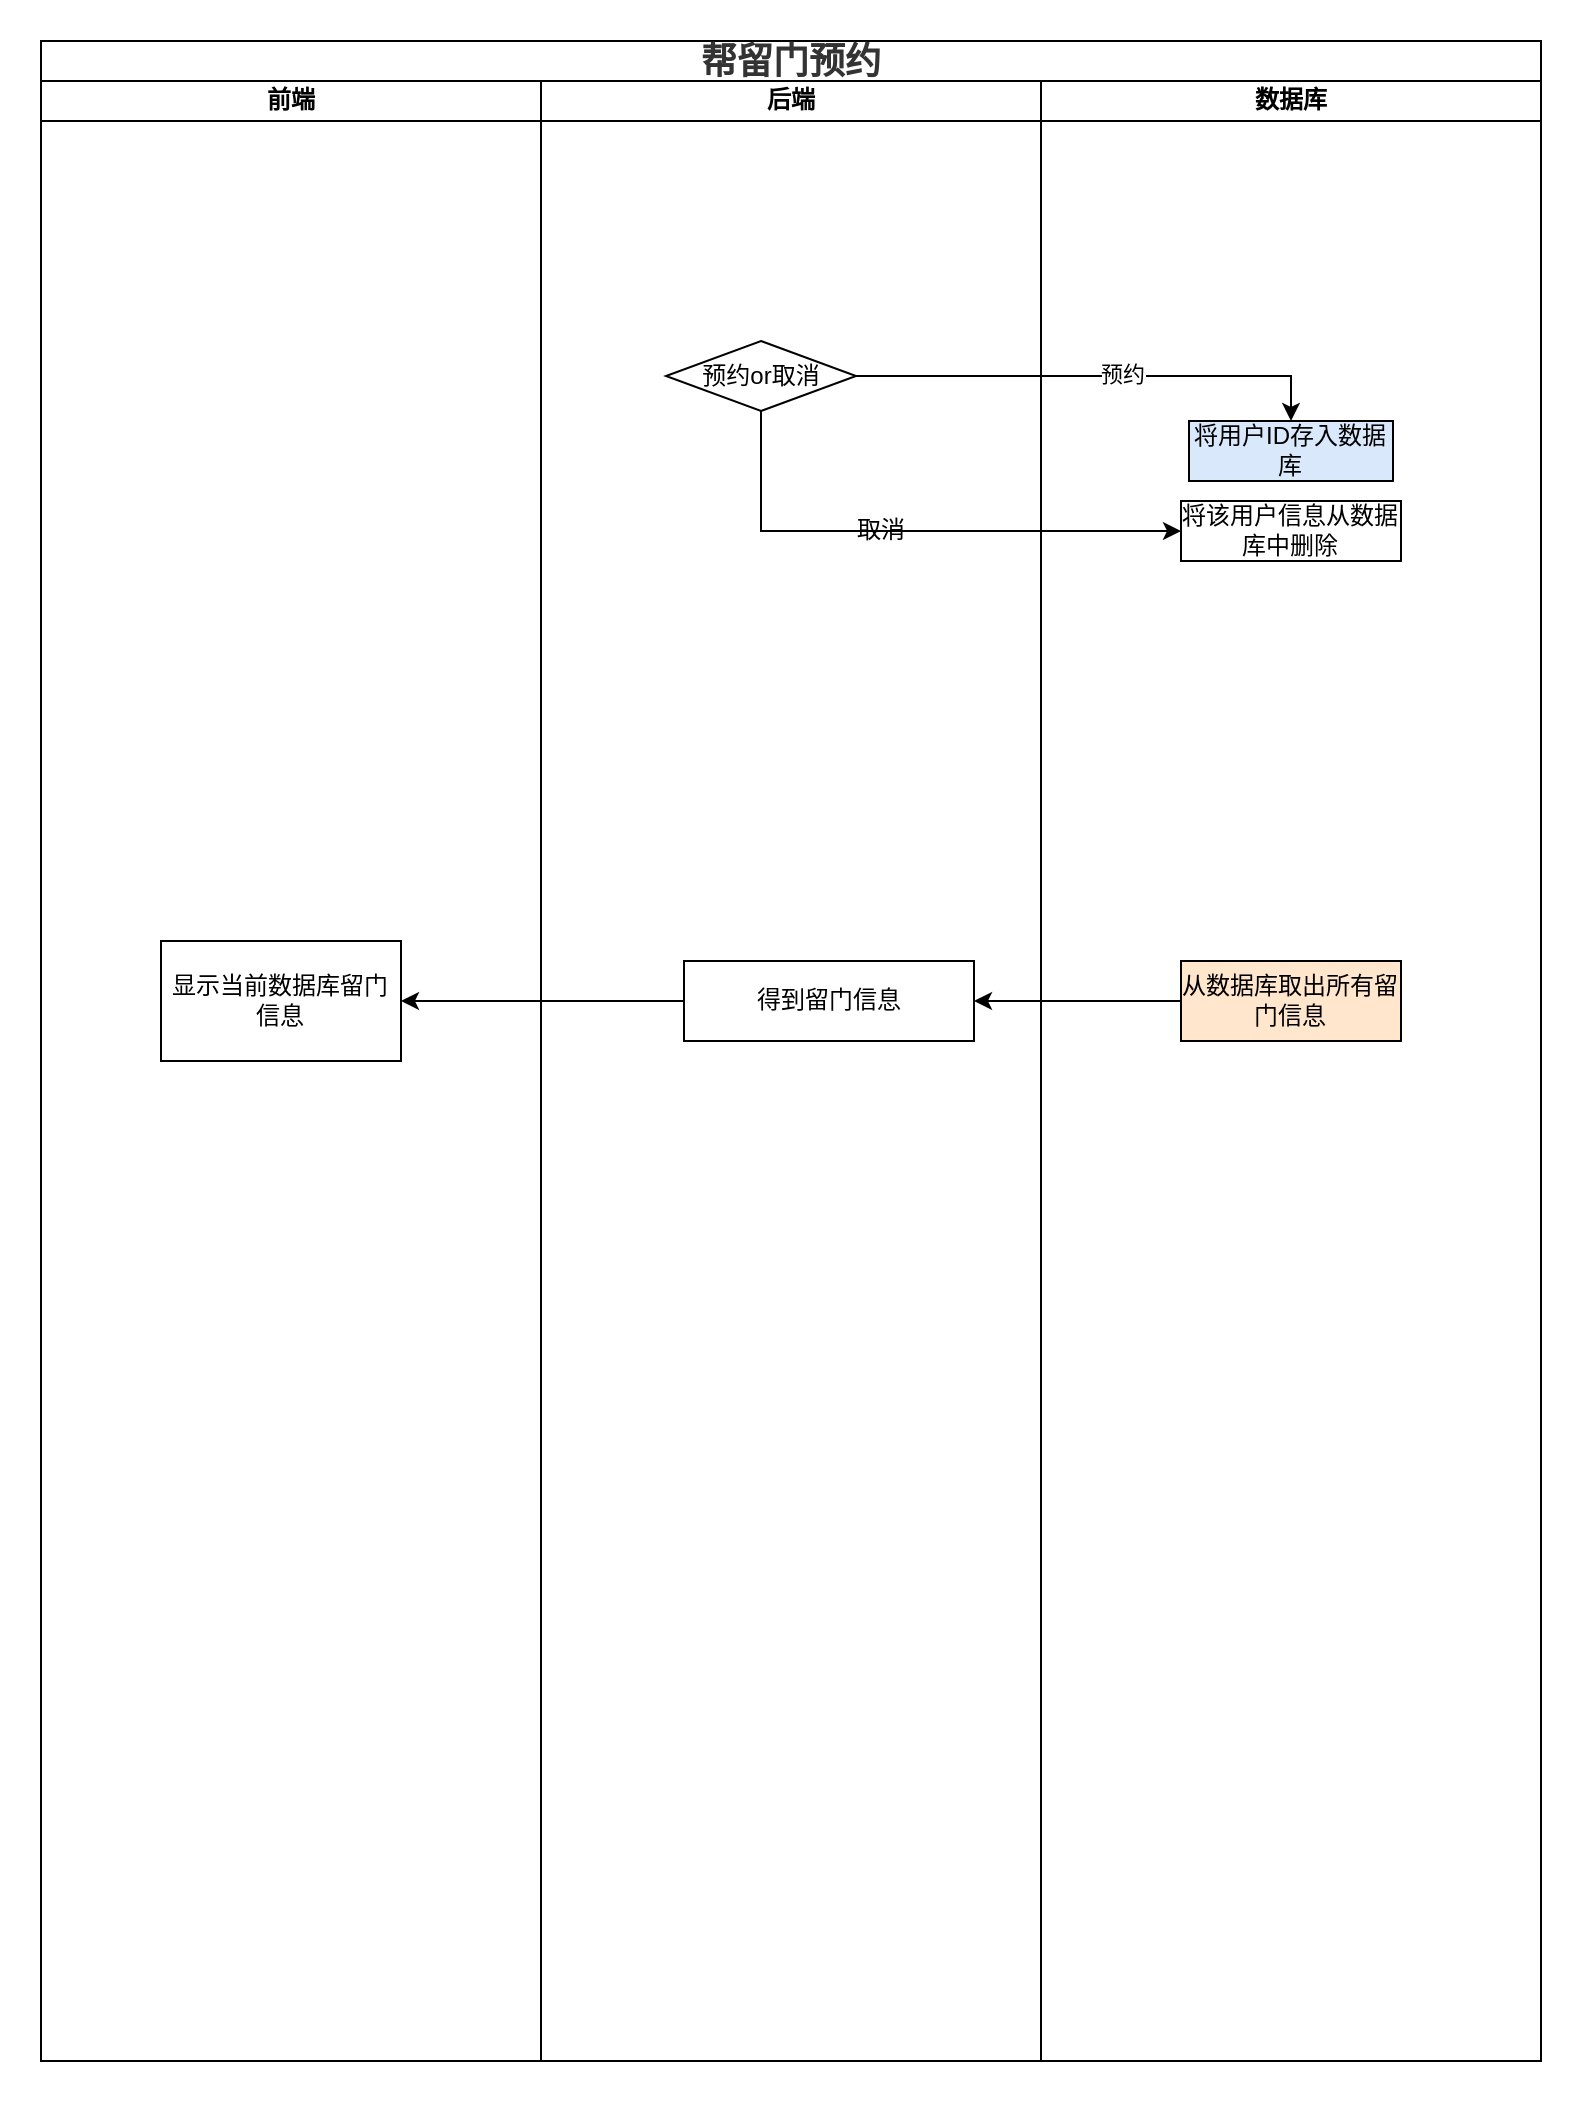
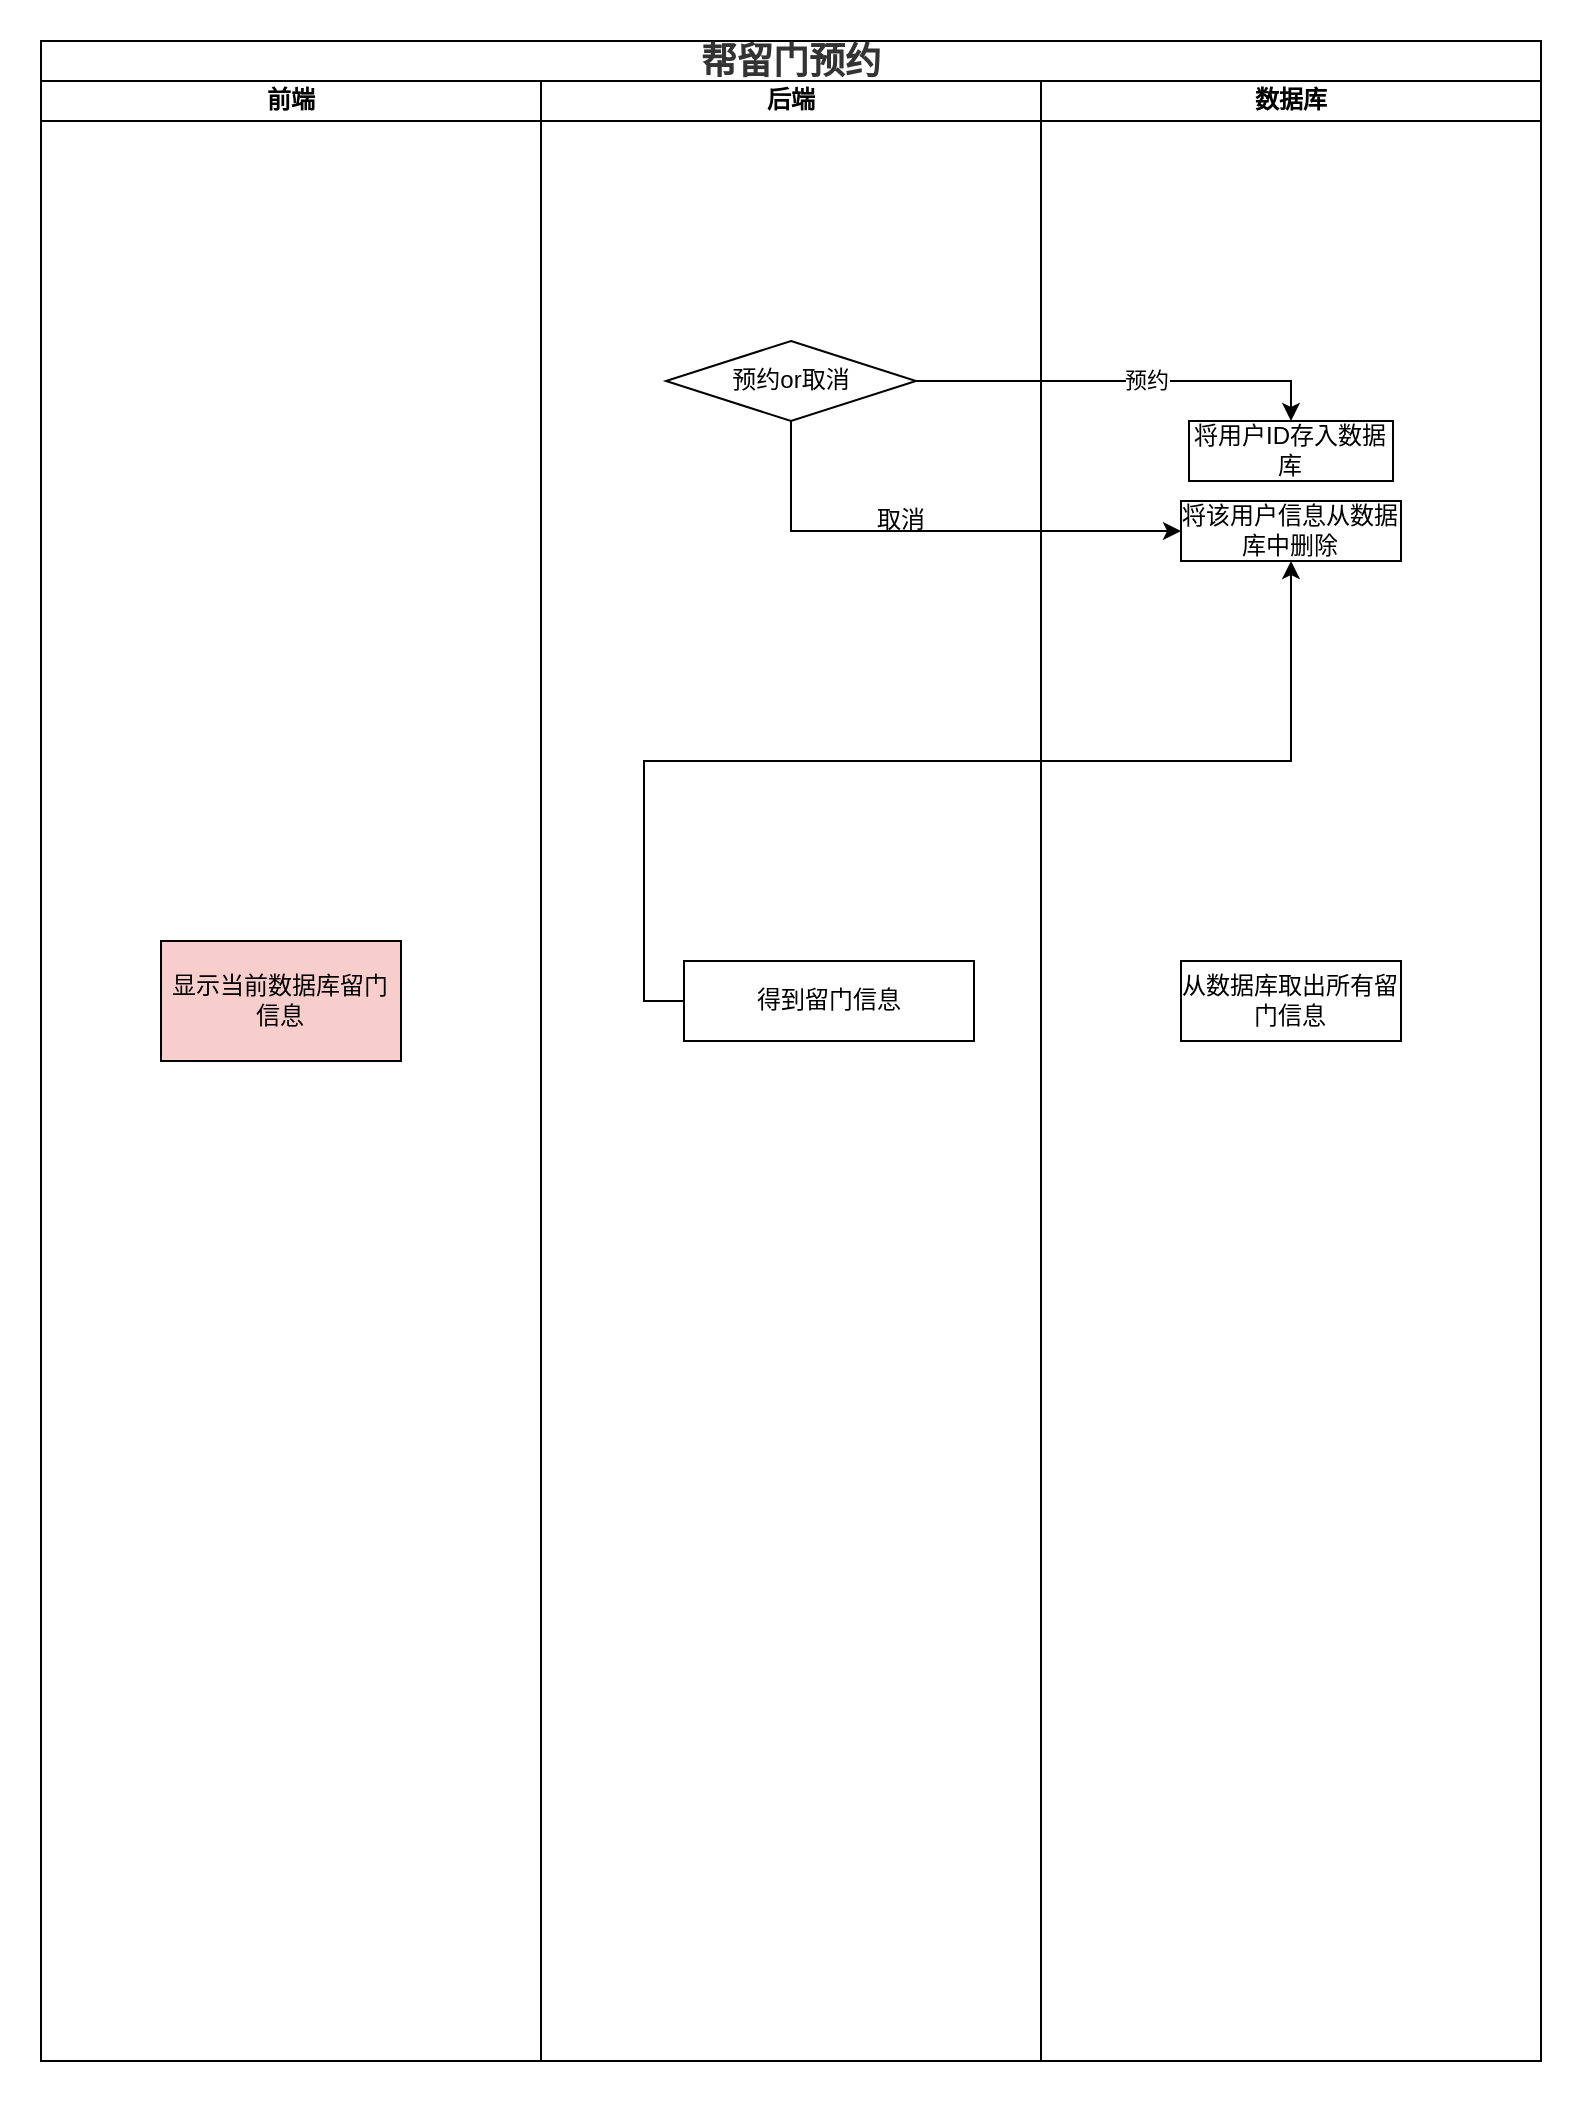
(761, 376) -> (791, 381)
(1291, 451) -> (1291, 451)
(881, 531) -> (901, 521)
(281, 1001) -> (281, 1001)
(476, 1001) -> (719, 761)
(1113, 1001) -> none
(1291, 1001) -> (1291, 1001)
